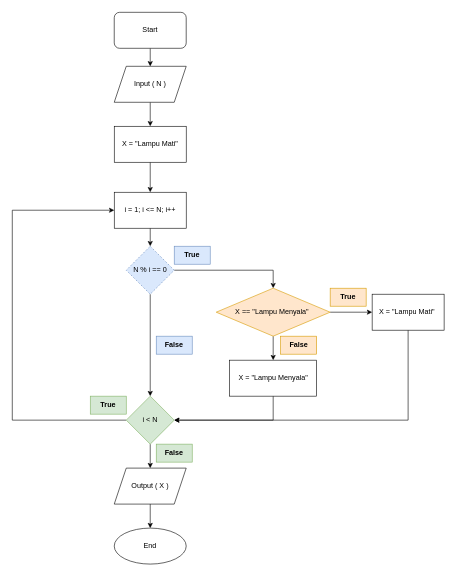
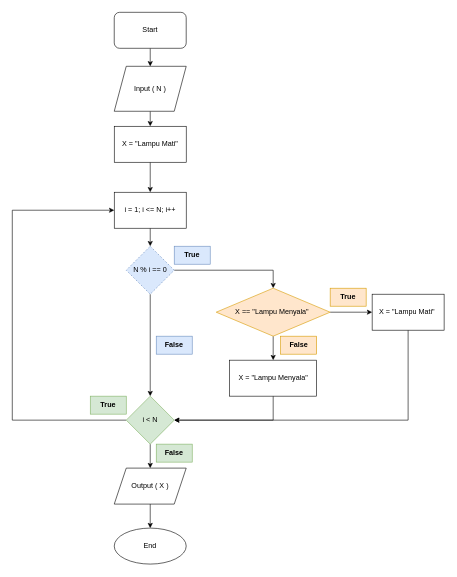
(150, 84) -> (150, 89)
